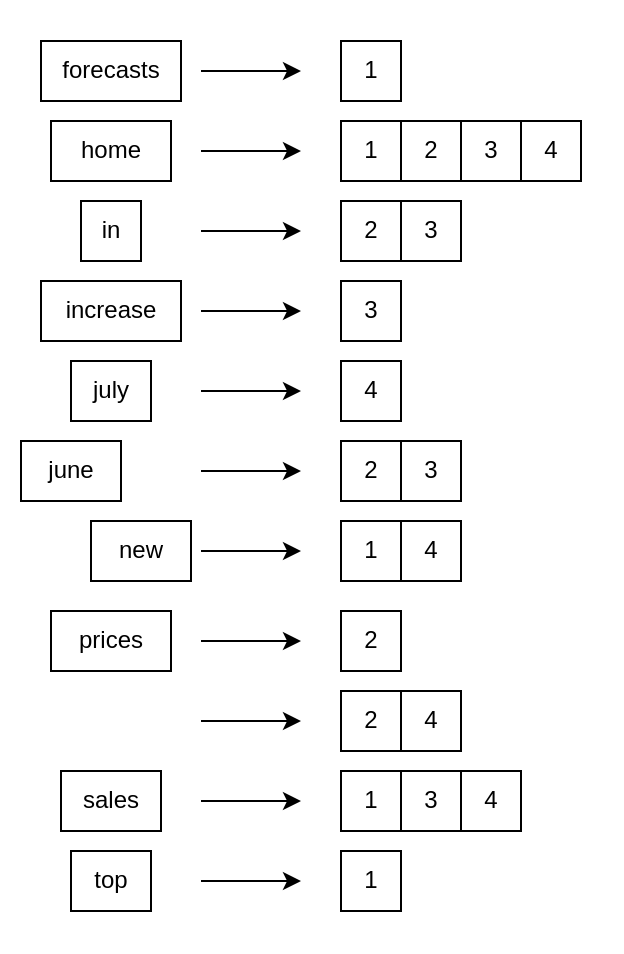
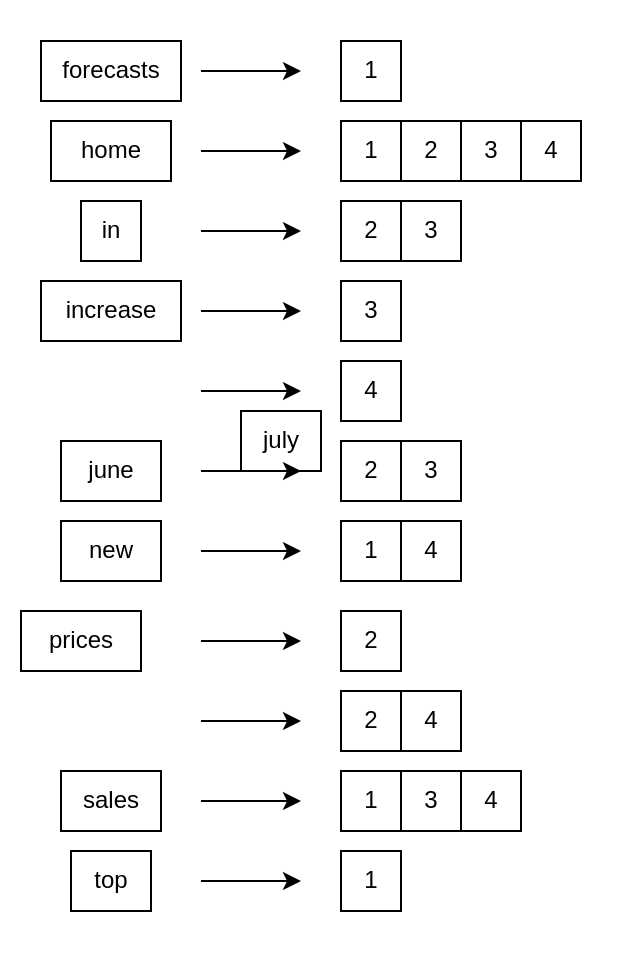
(111, 391) -> (281, 441)
(71, 471) -> (111, 471)
(141, 551) -> (111, 551)
(111, 641) -> (81, 641)
